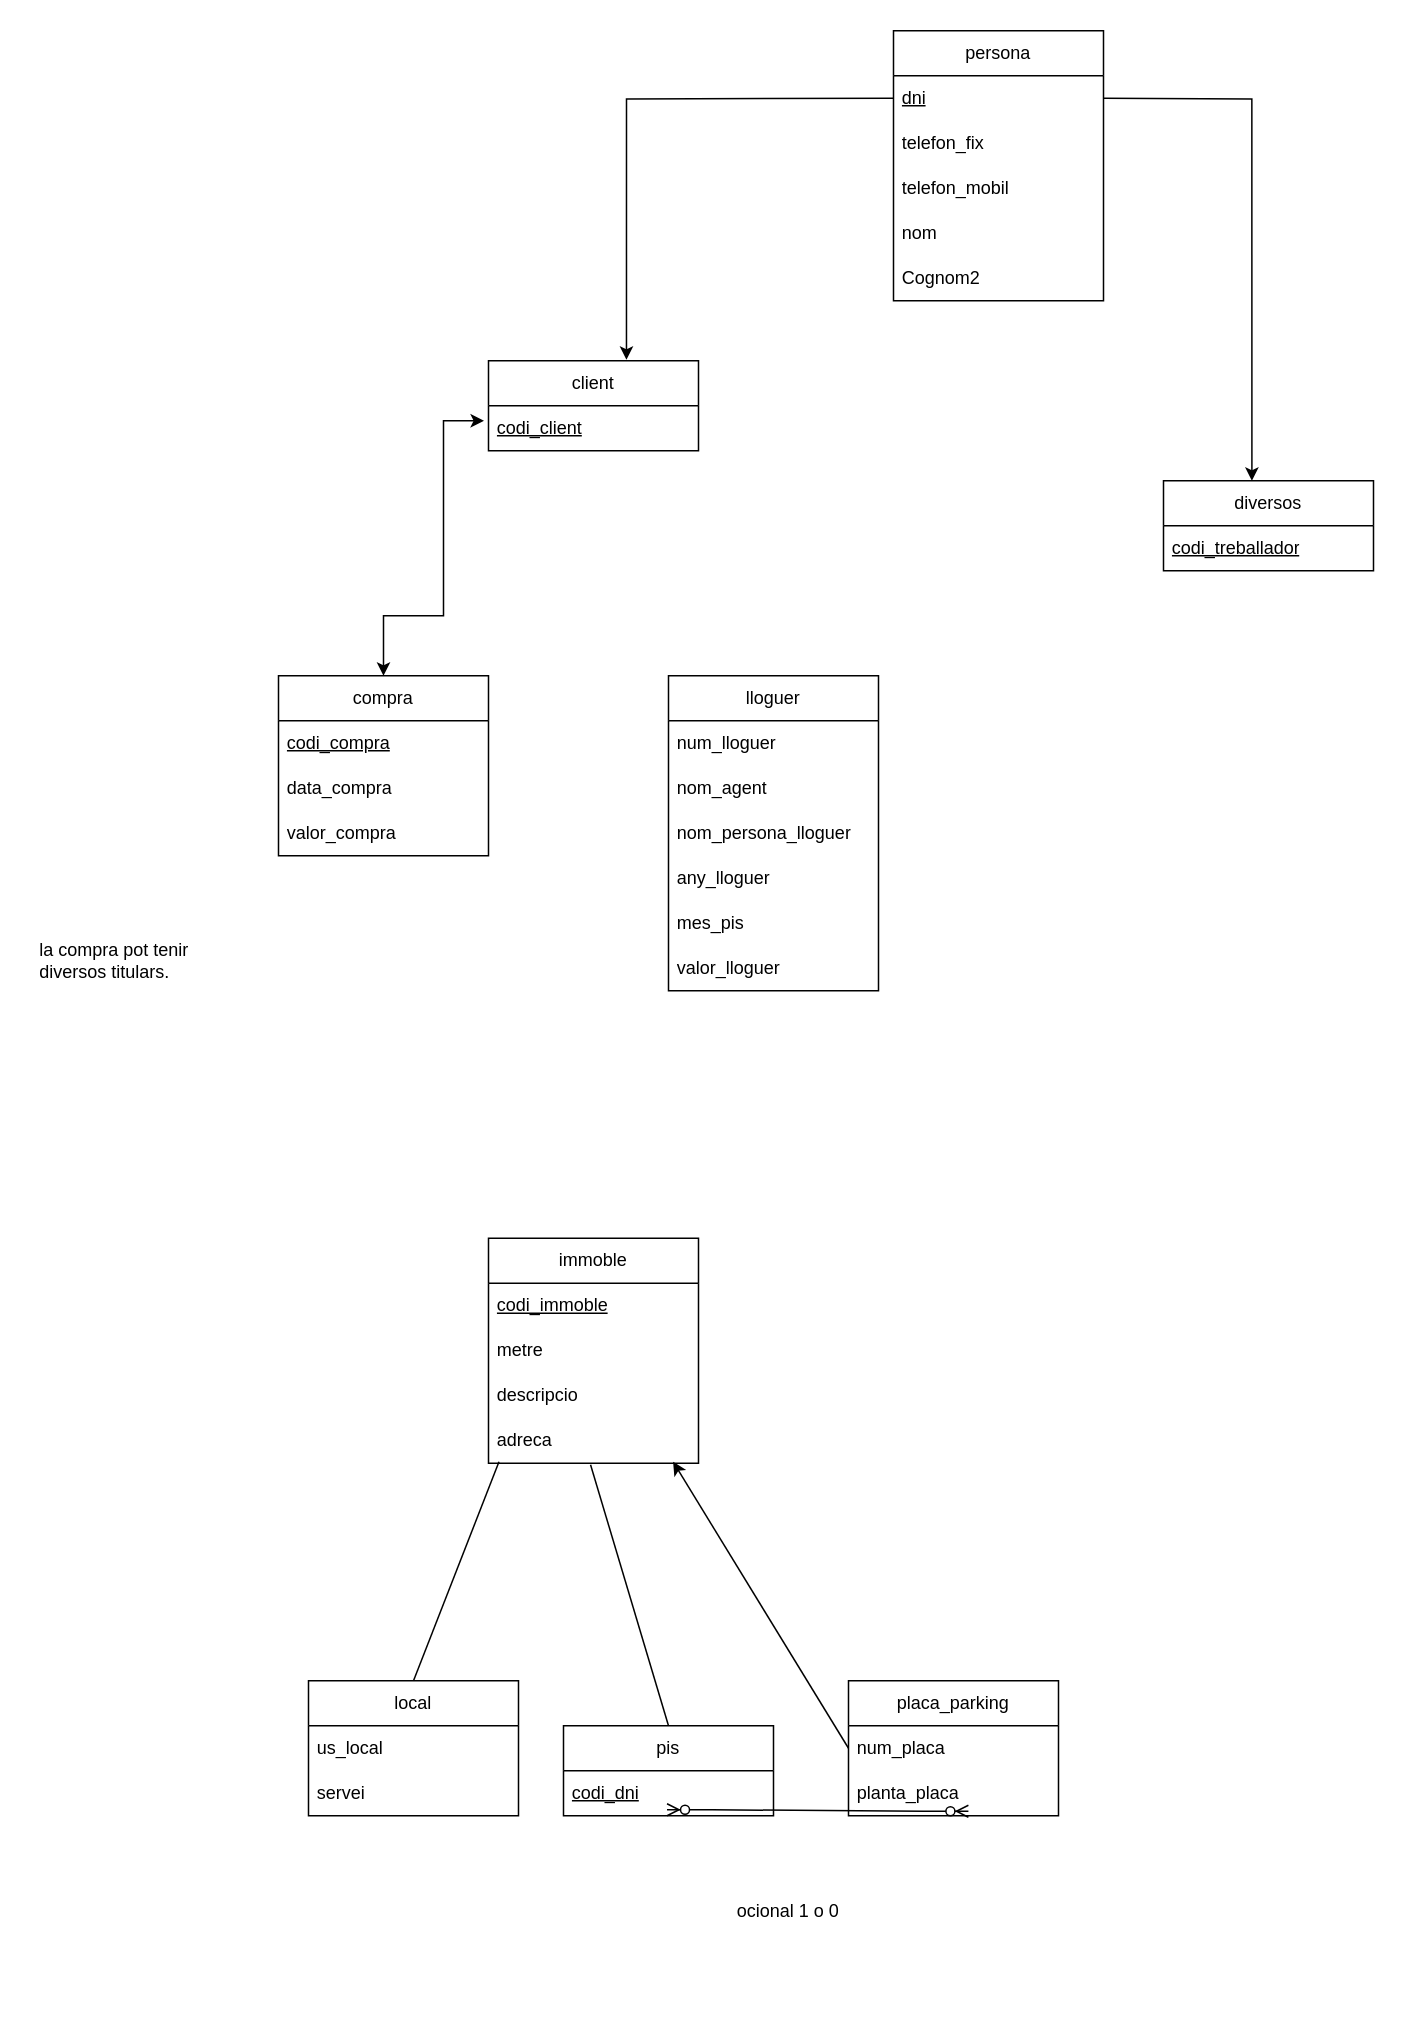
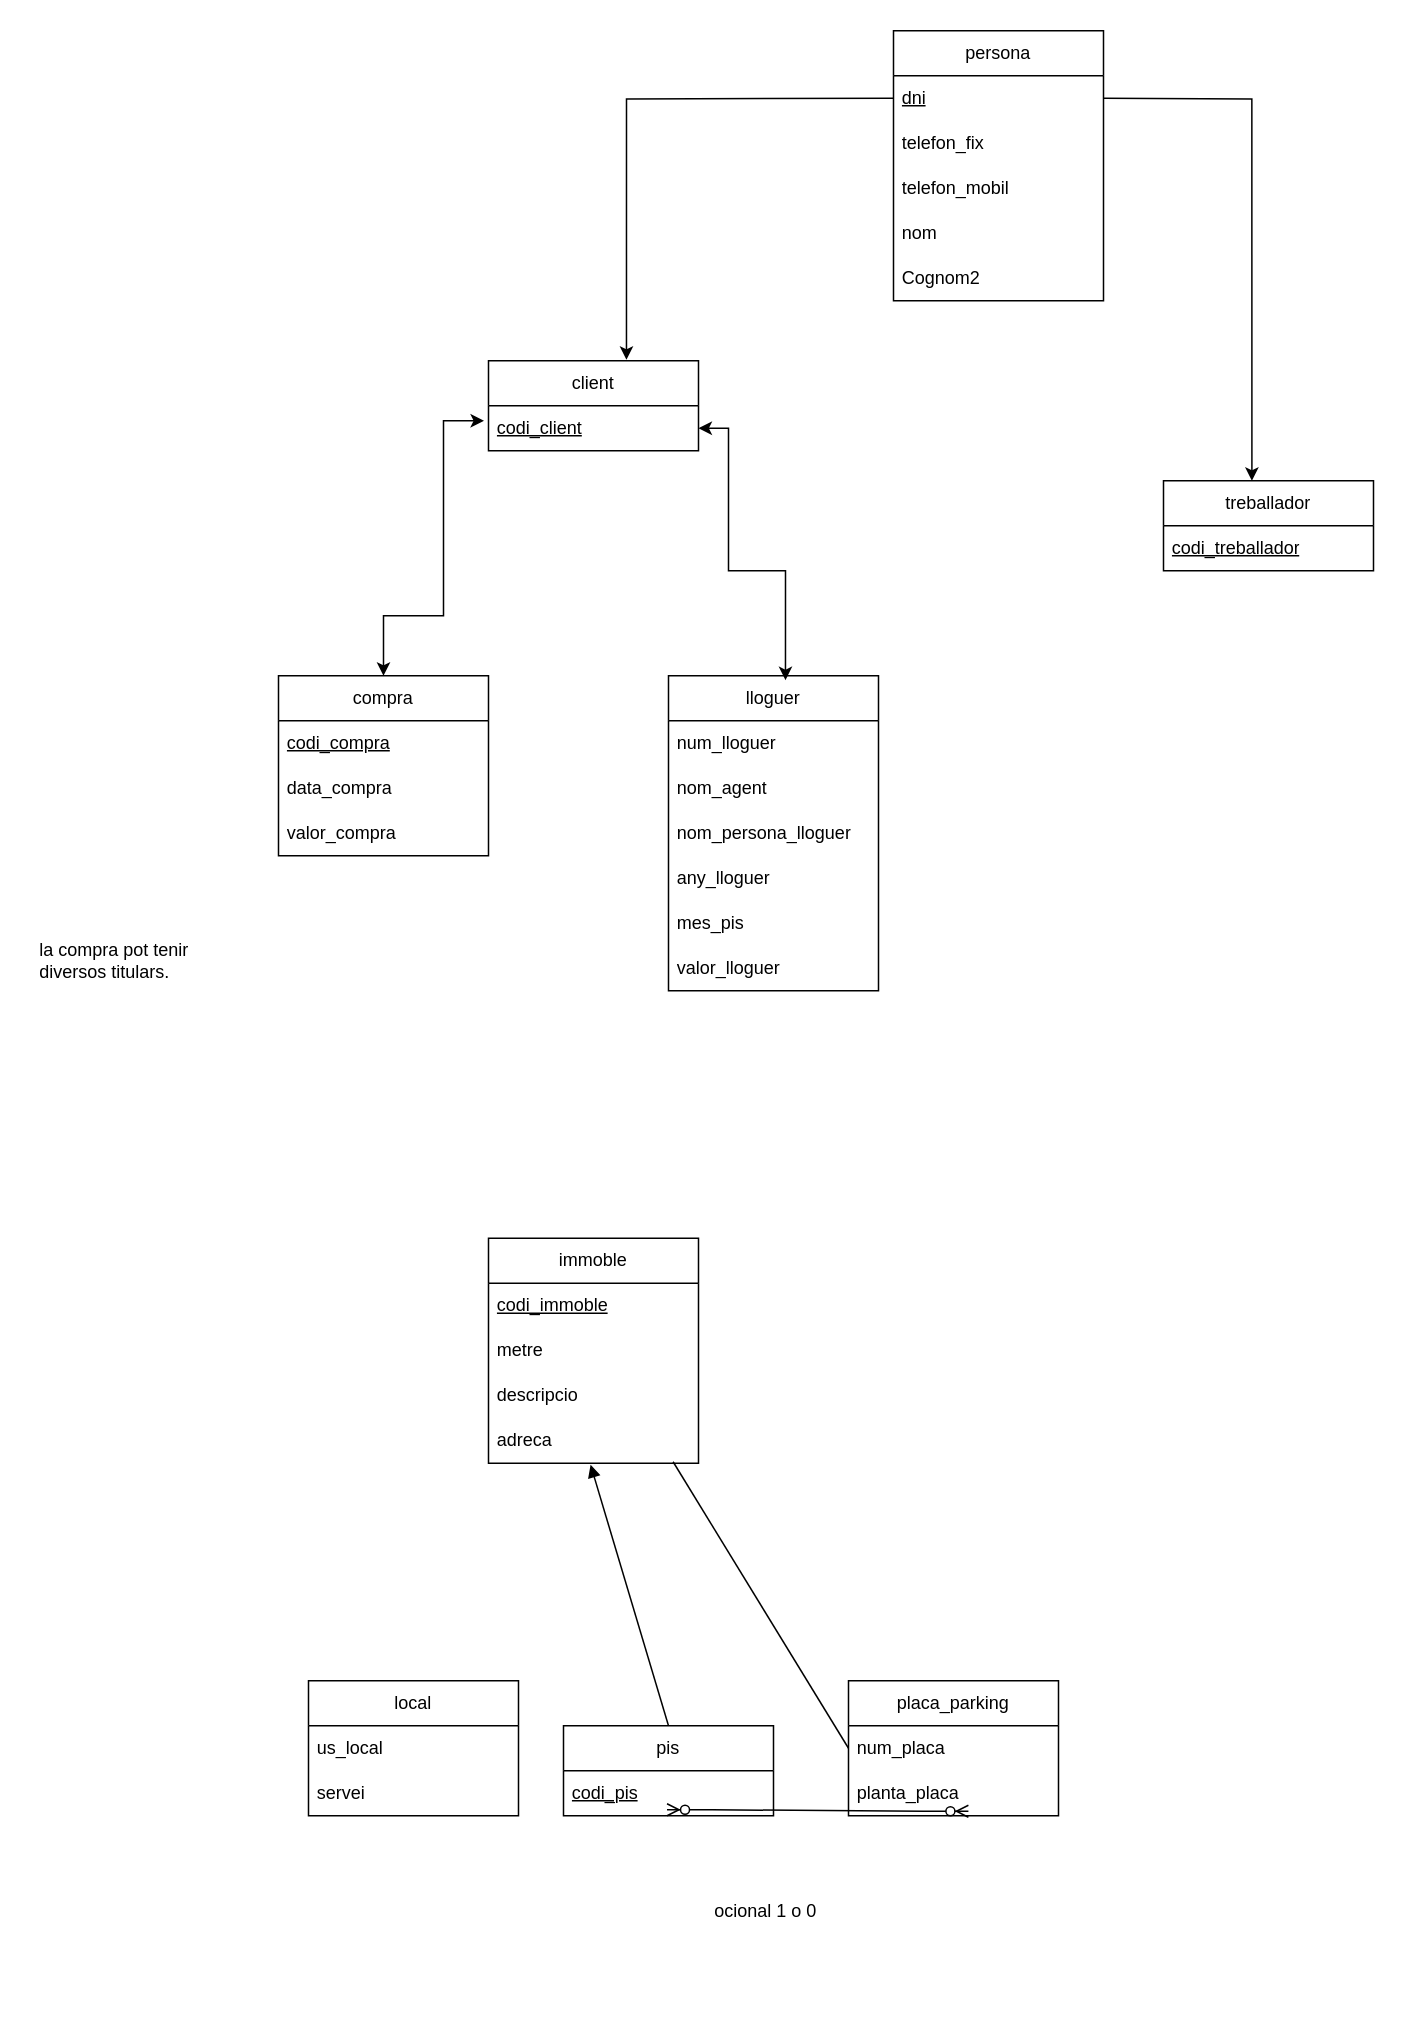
(1268, 503) -> (1268, 503)
none -> (728, 568)
(593, 1472) -> (594, 1477)
(679, 1472) -> (678, 1469)
(455, 1574) -> none
(608, 1793) -> (608, 1793)
(811, 1943) -> (788, 1943)
